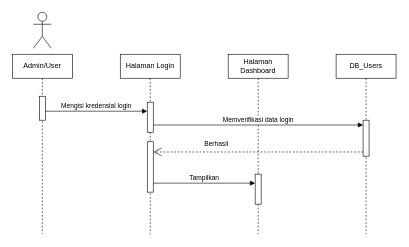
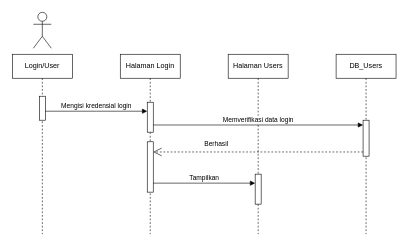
(42, 66) -> (42, 66)
(258, 66) -> (258, 66)
